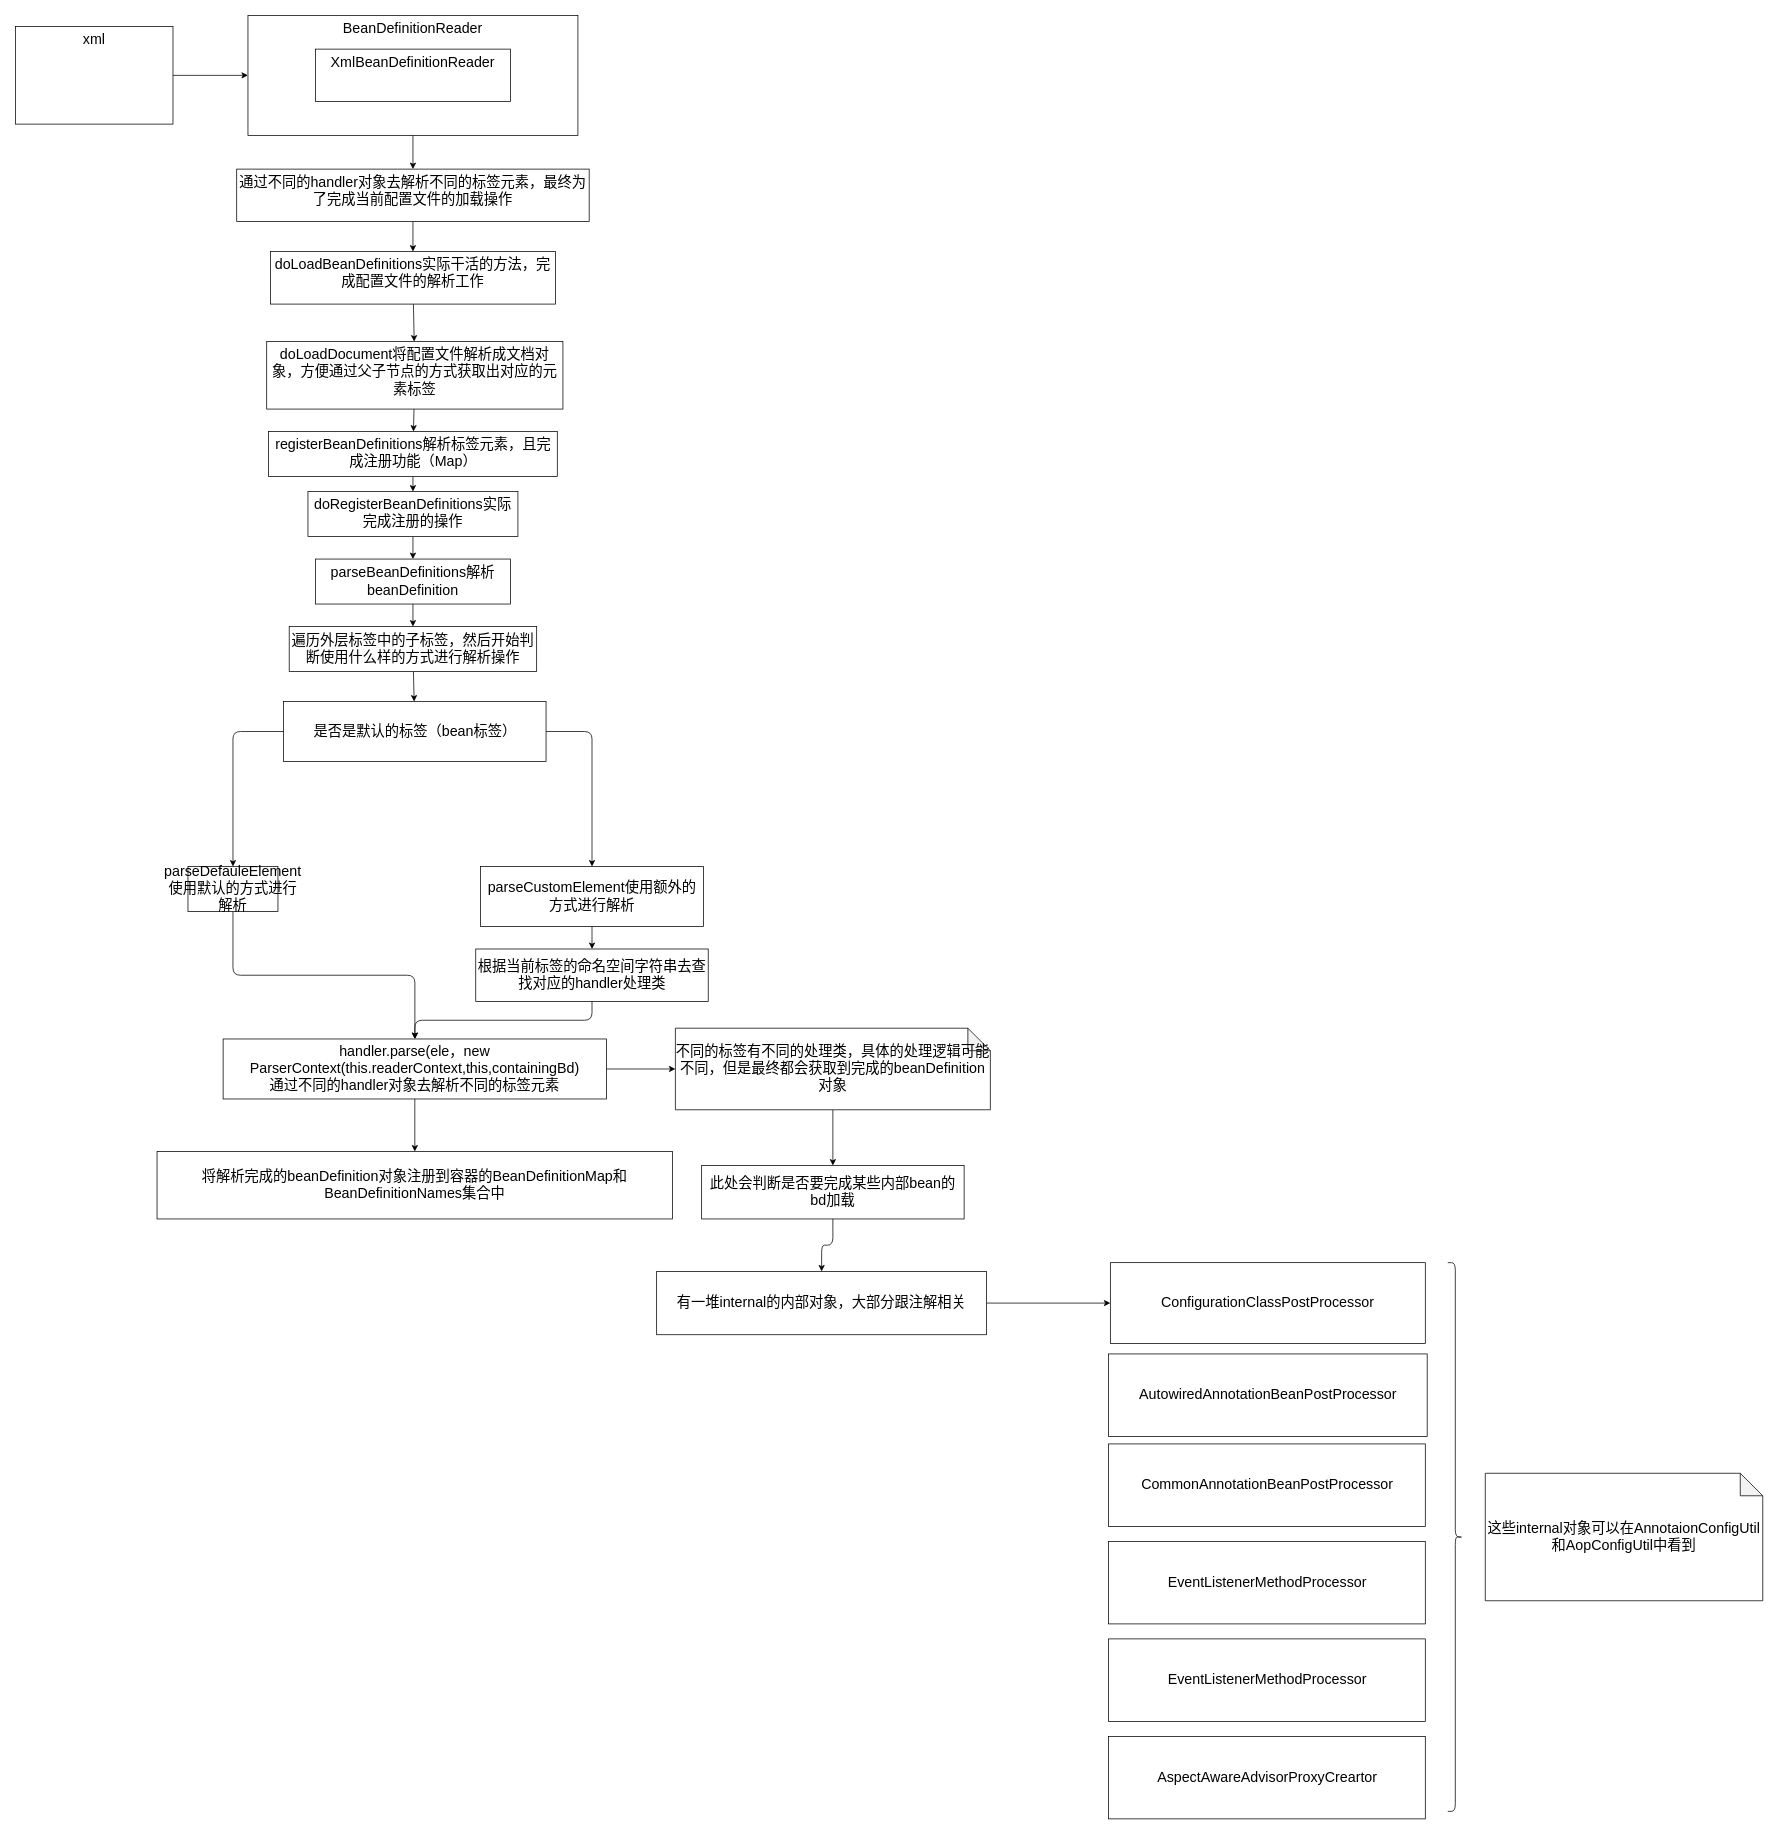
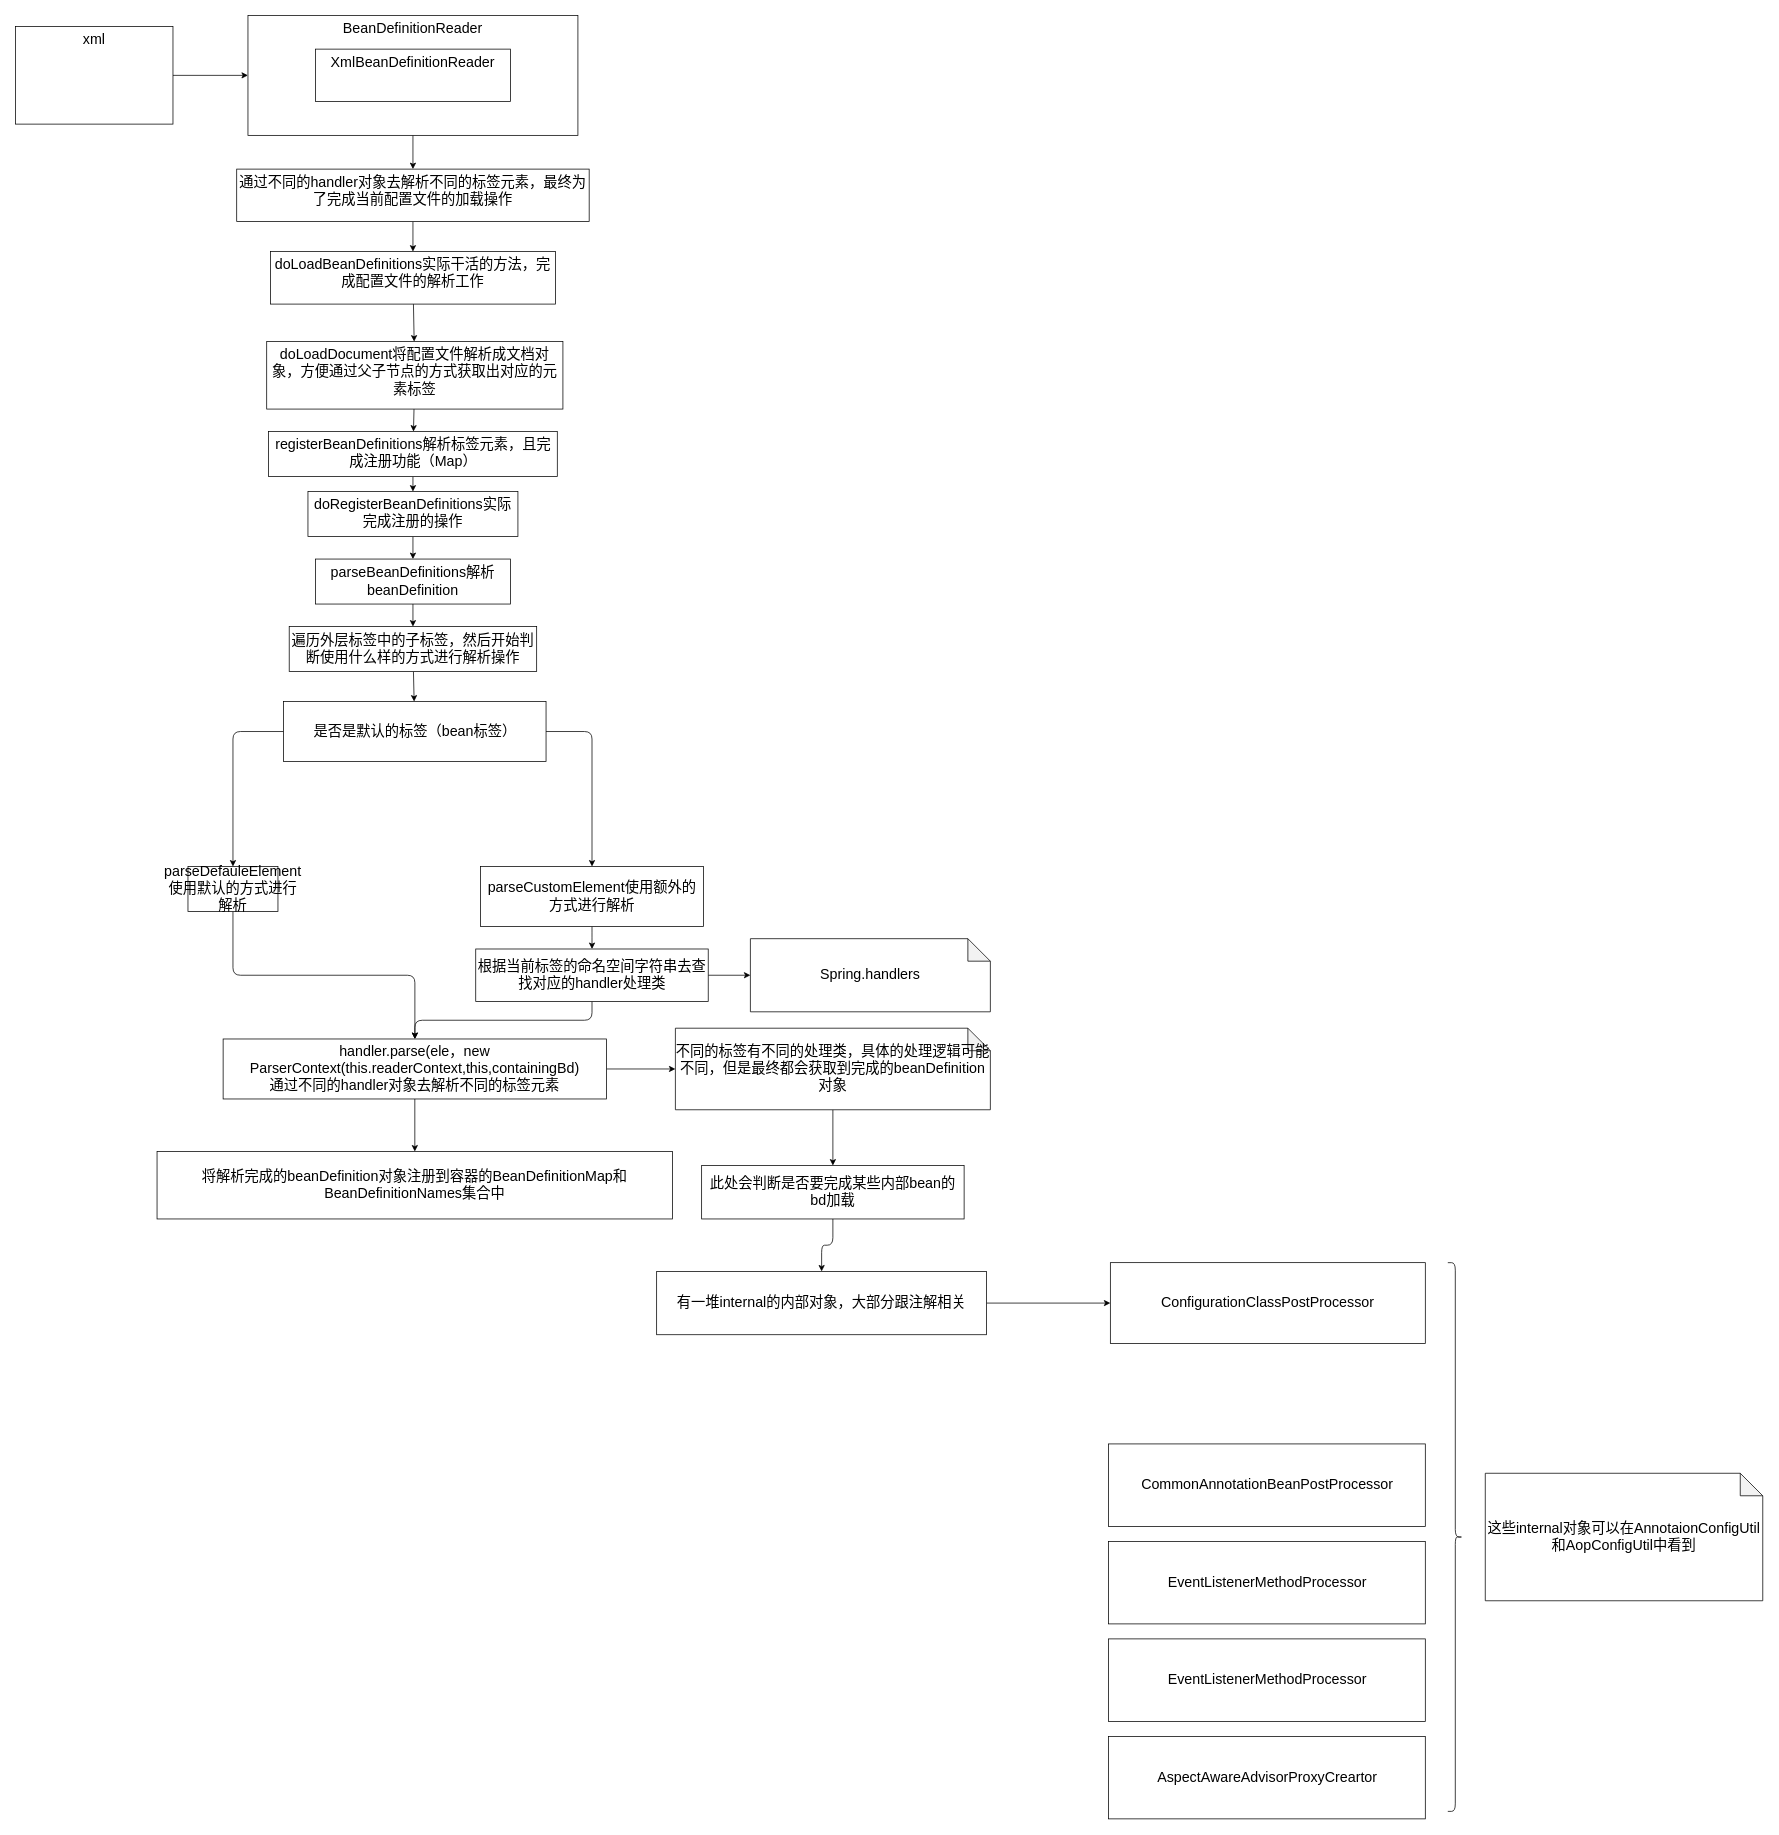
none -> (726, 975)
none -> (870, 975)
(1268, 1395) -> none
